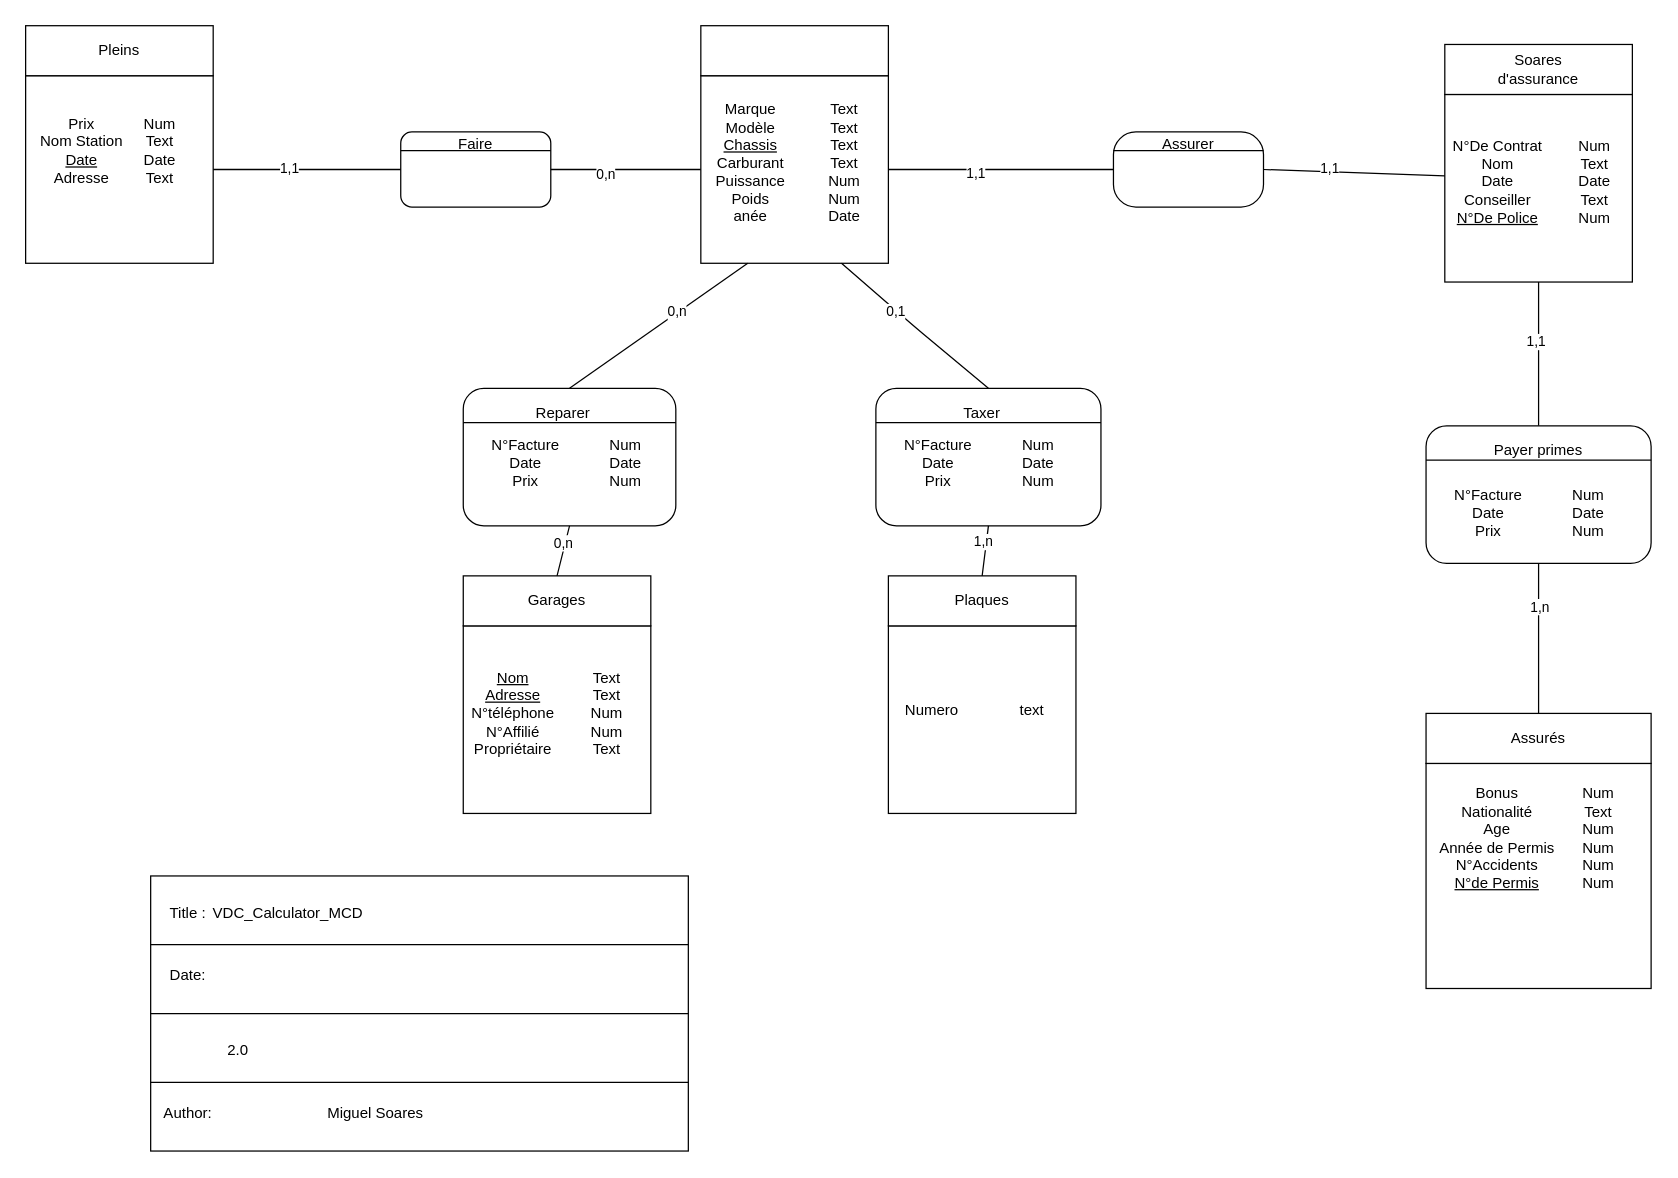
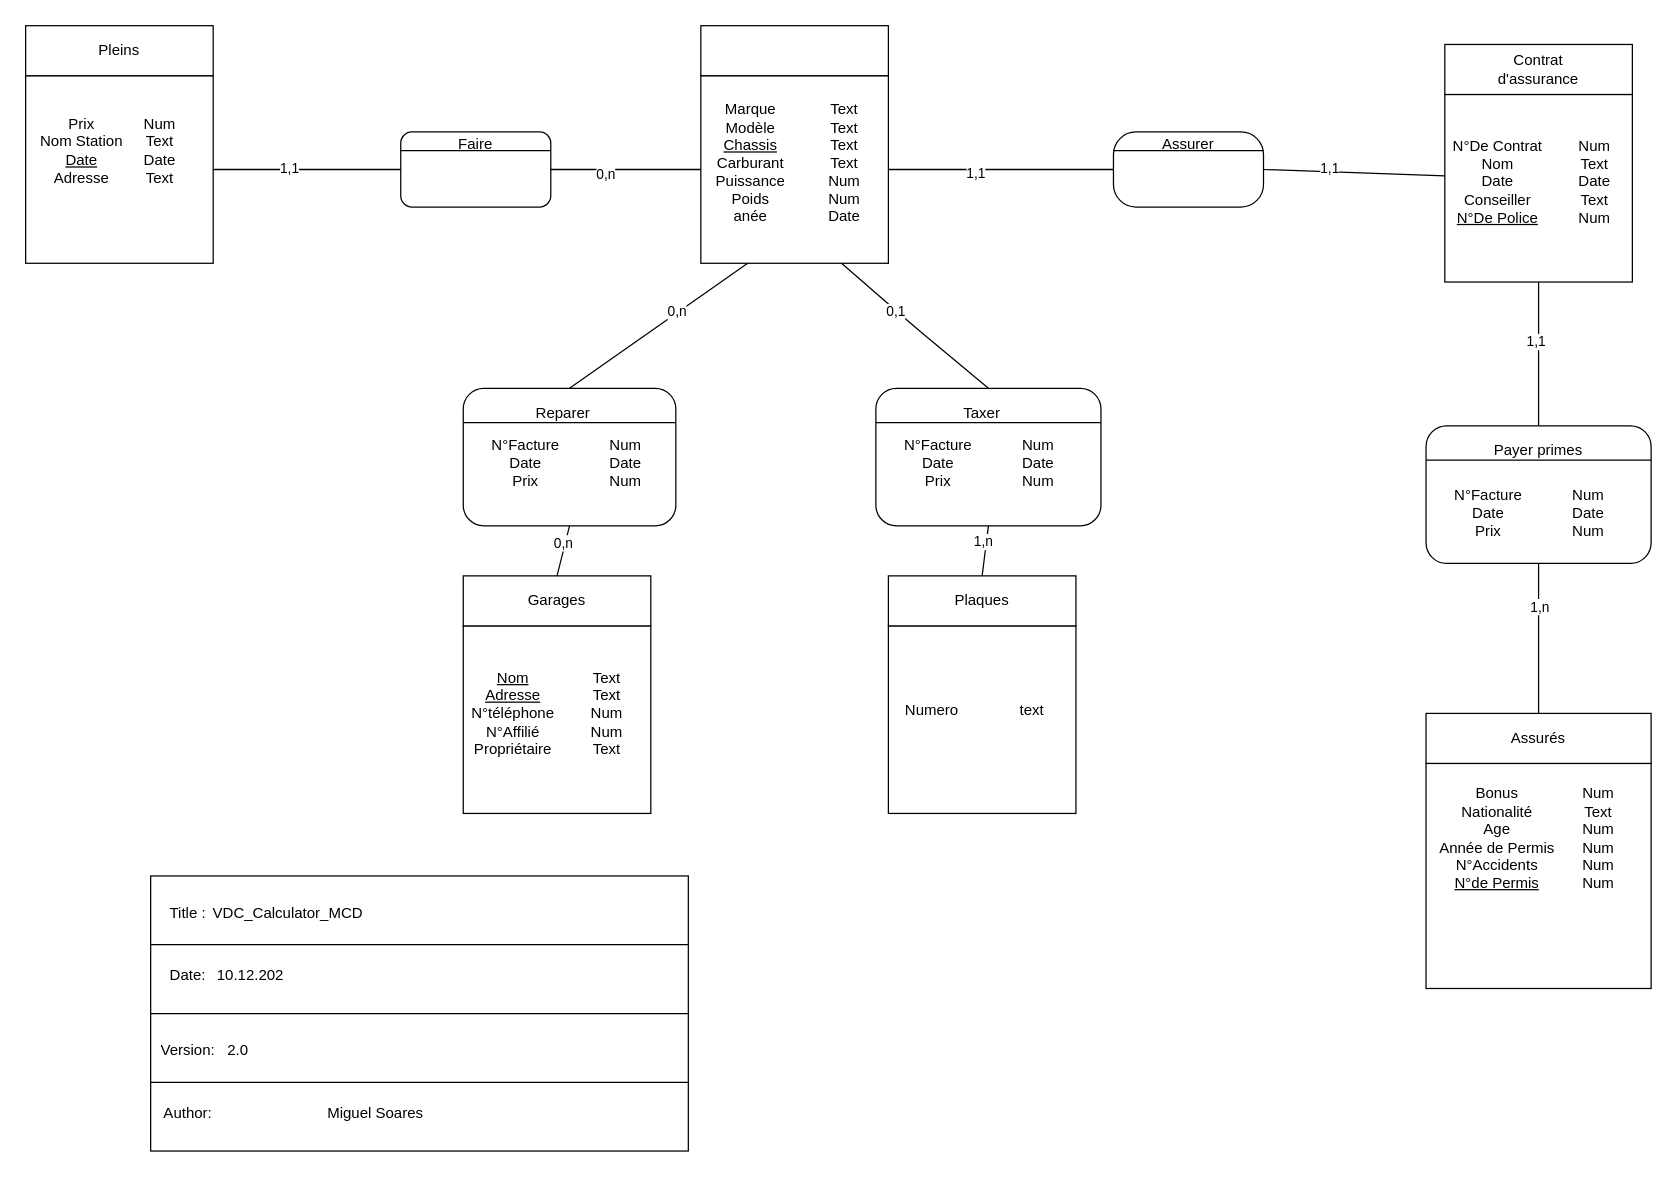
(1538, 69) -> (1538, 69)
none -> (251, 976)
none -> (188, 1051)
